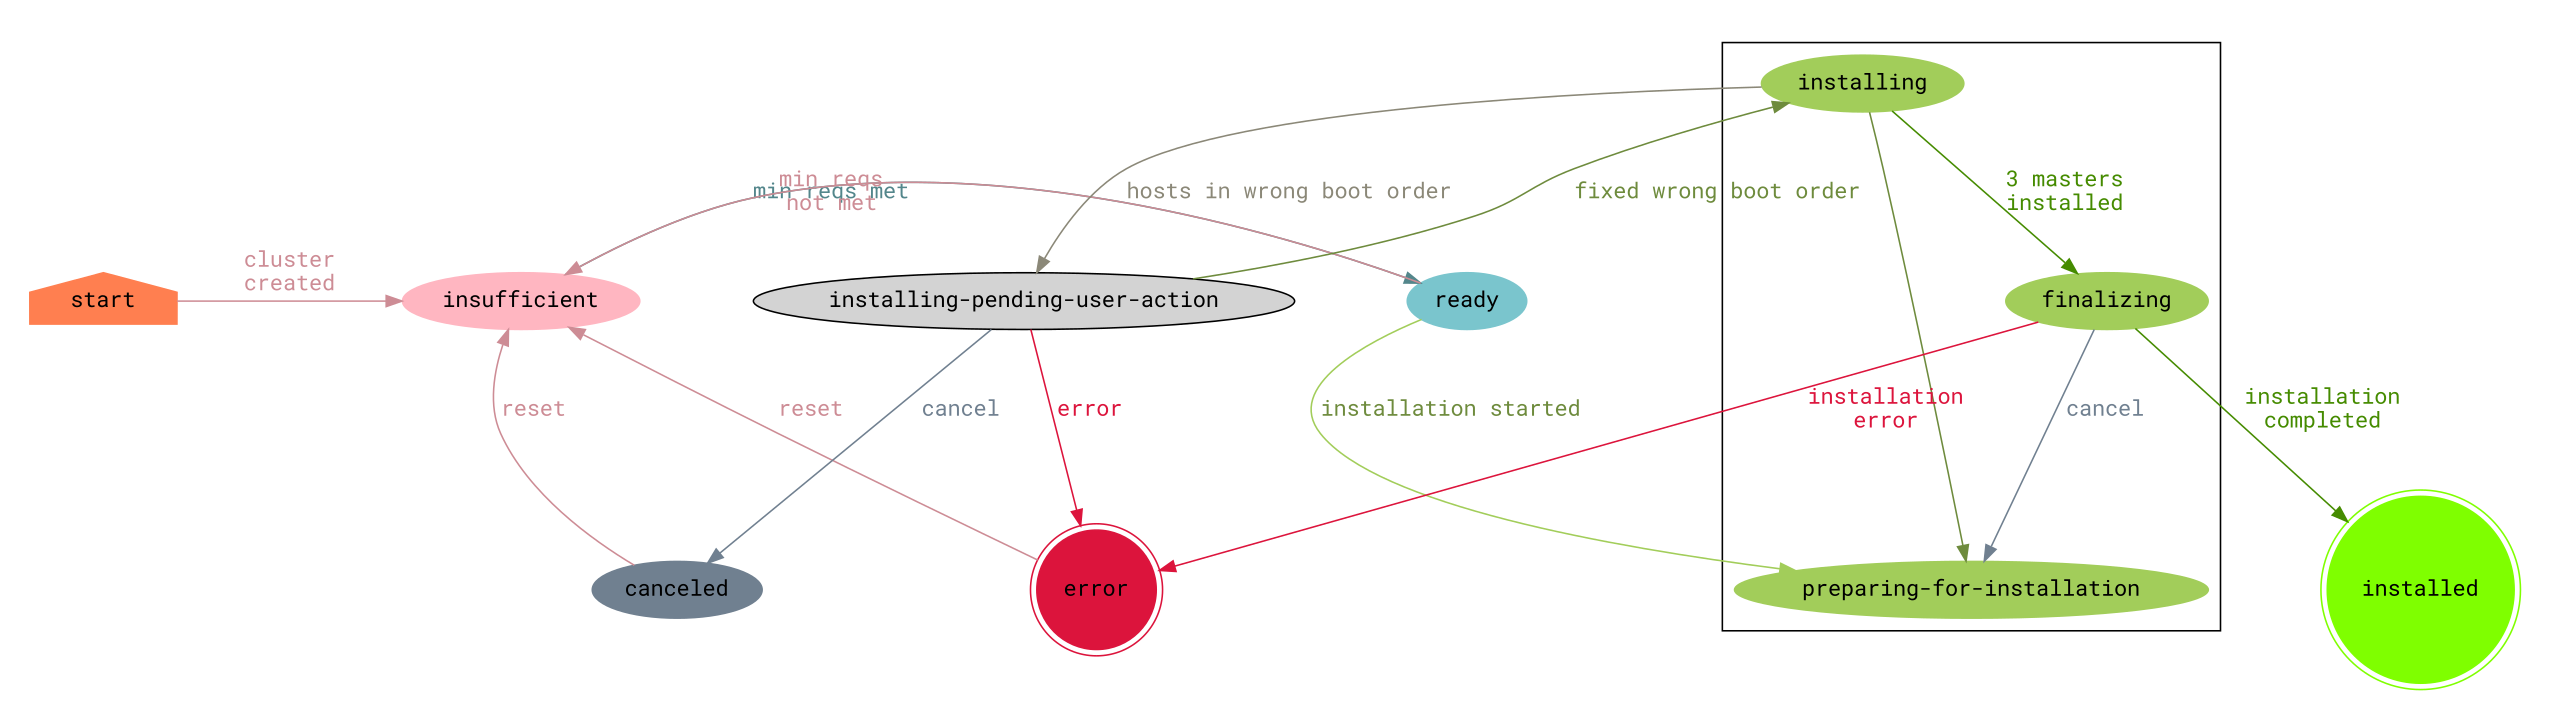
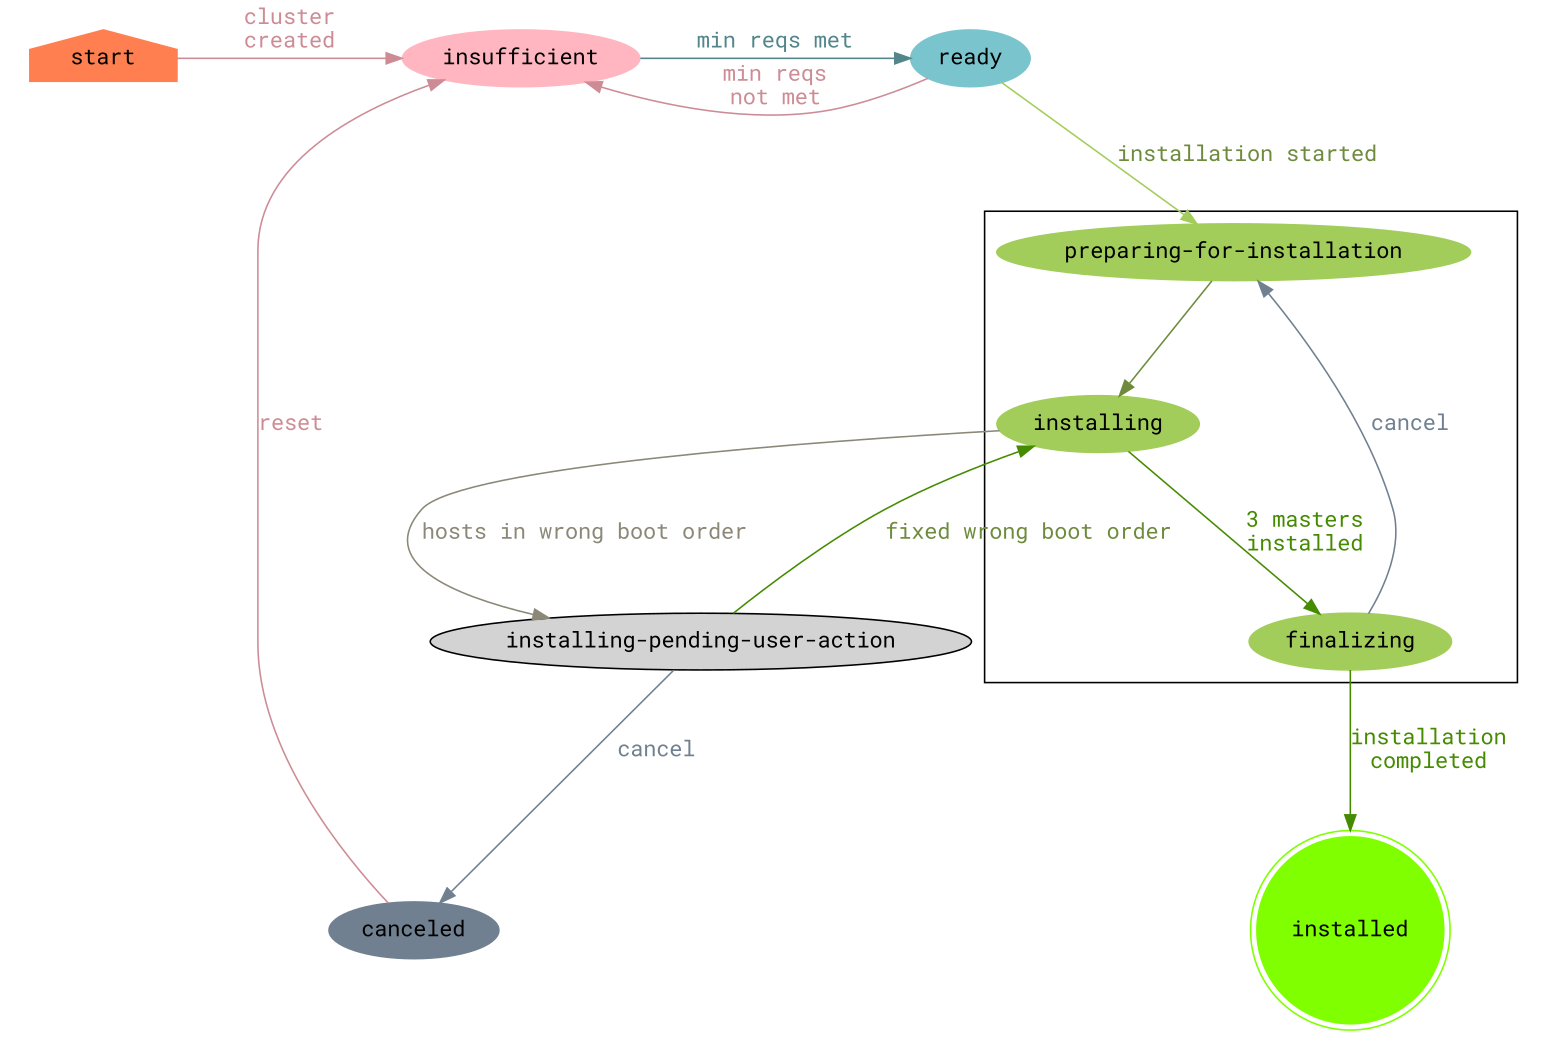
(1489, 211) -> (868, 519)
(1918, 328) -> (1171, 332)
(1097, 590) -> none
